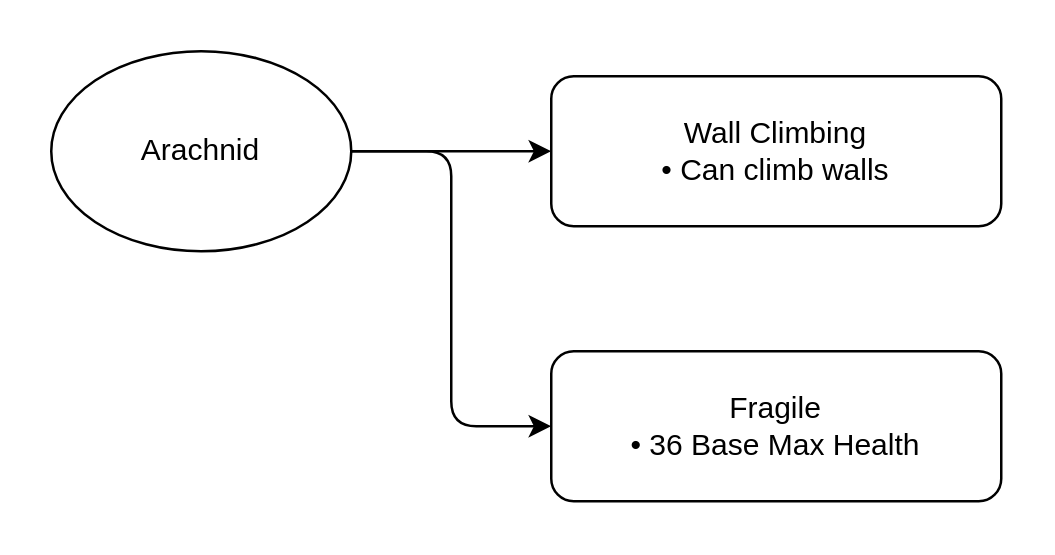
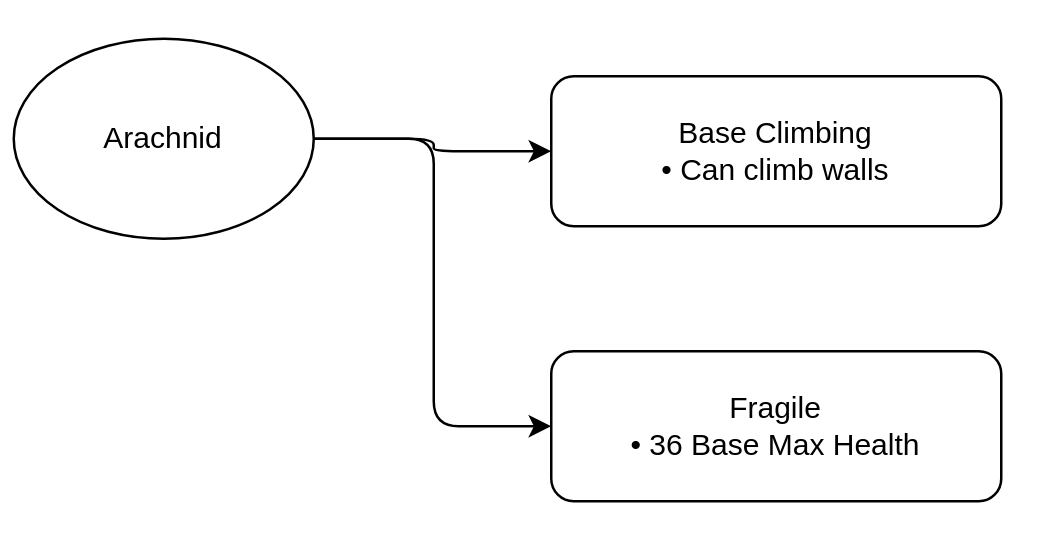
(201, 151) -> (164, 139)
(776, 151) -> (776, 151)
